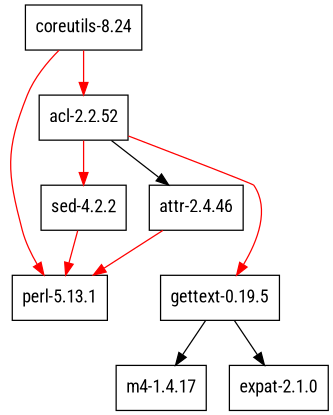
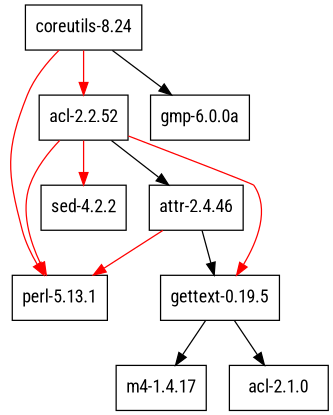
none -> (200, 118)
(73, 247) -> (27, 198)
none -> (206, 247)
(279, 388) -> (279, 388)
